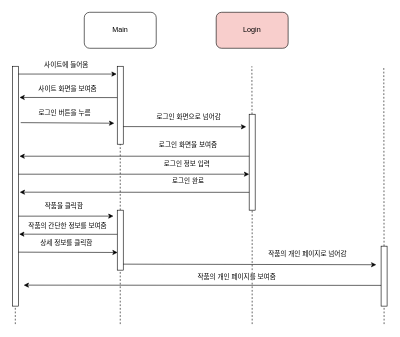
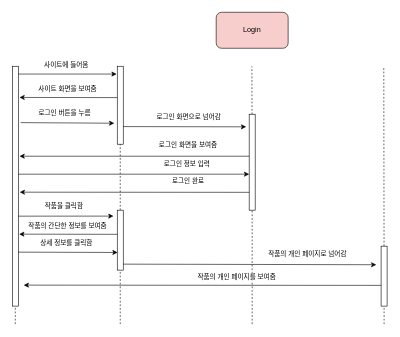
(120, 30) -> none
